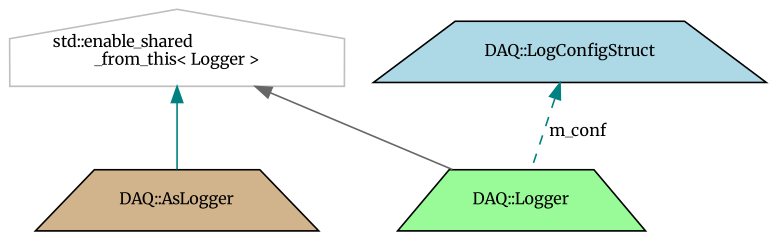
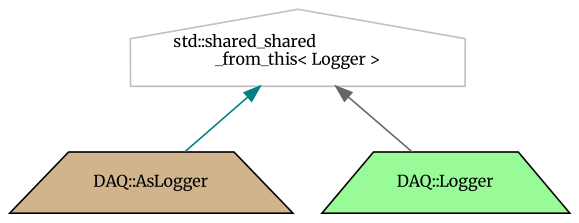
(177, 52) -> (298, 52)
(570, 52) -> none
